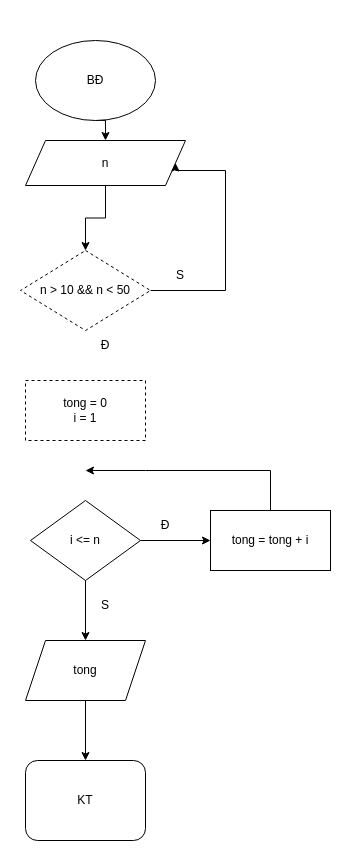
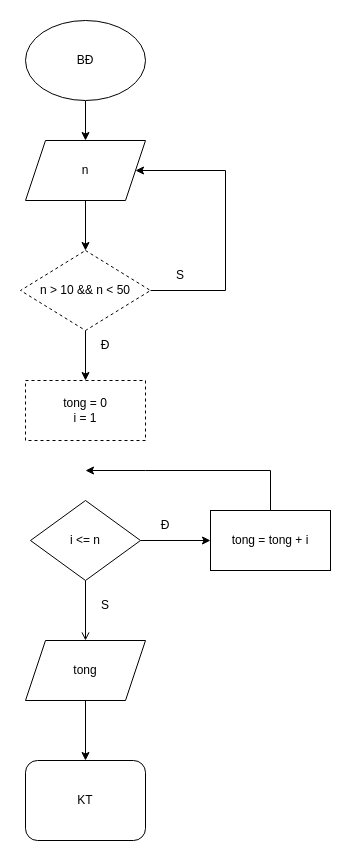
(96, 81) -> (86, 61)
(106, 163) -> (86, 171)
none -> (86, 352)
(86, 632) -> (86, 633)
